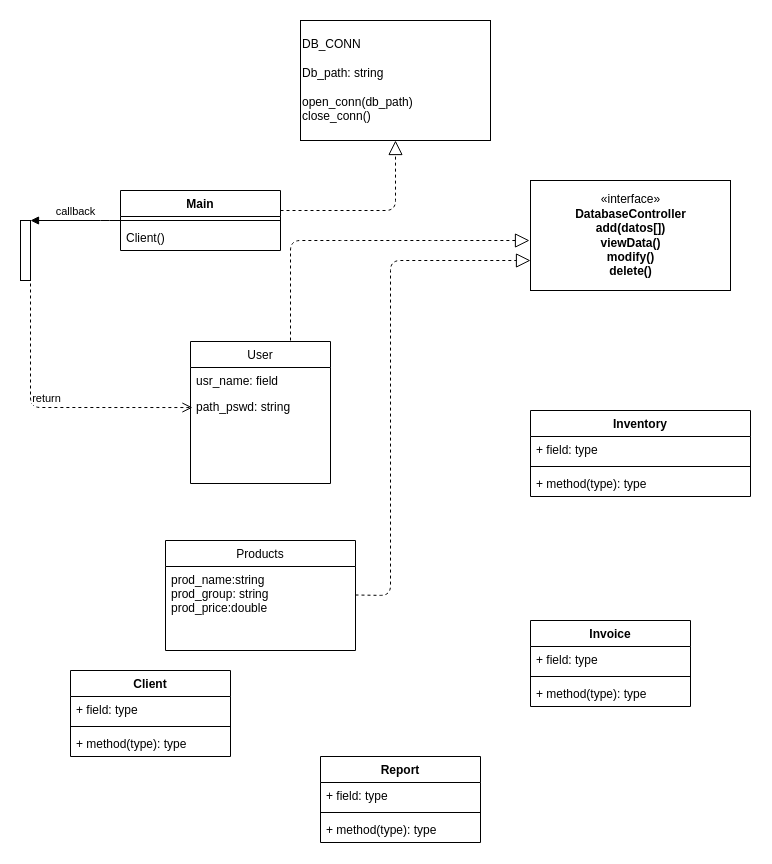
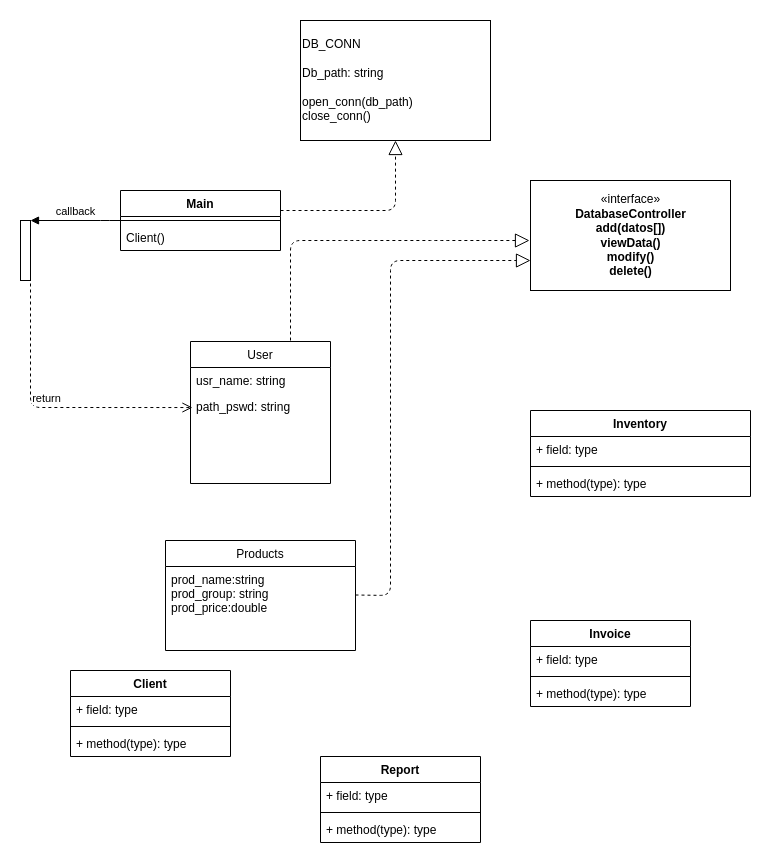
(240, 381) -> (245, 381)
